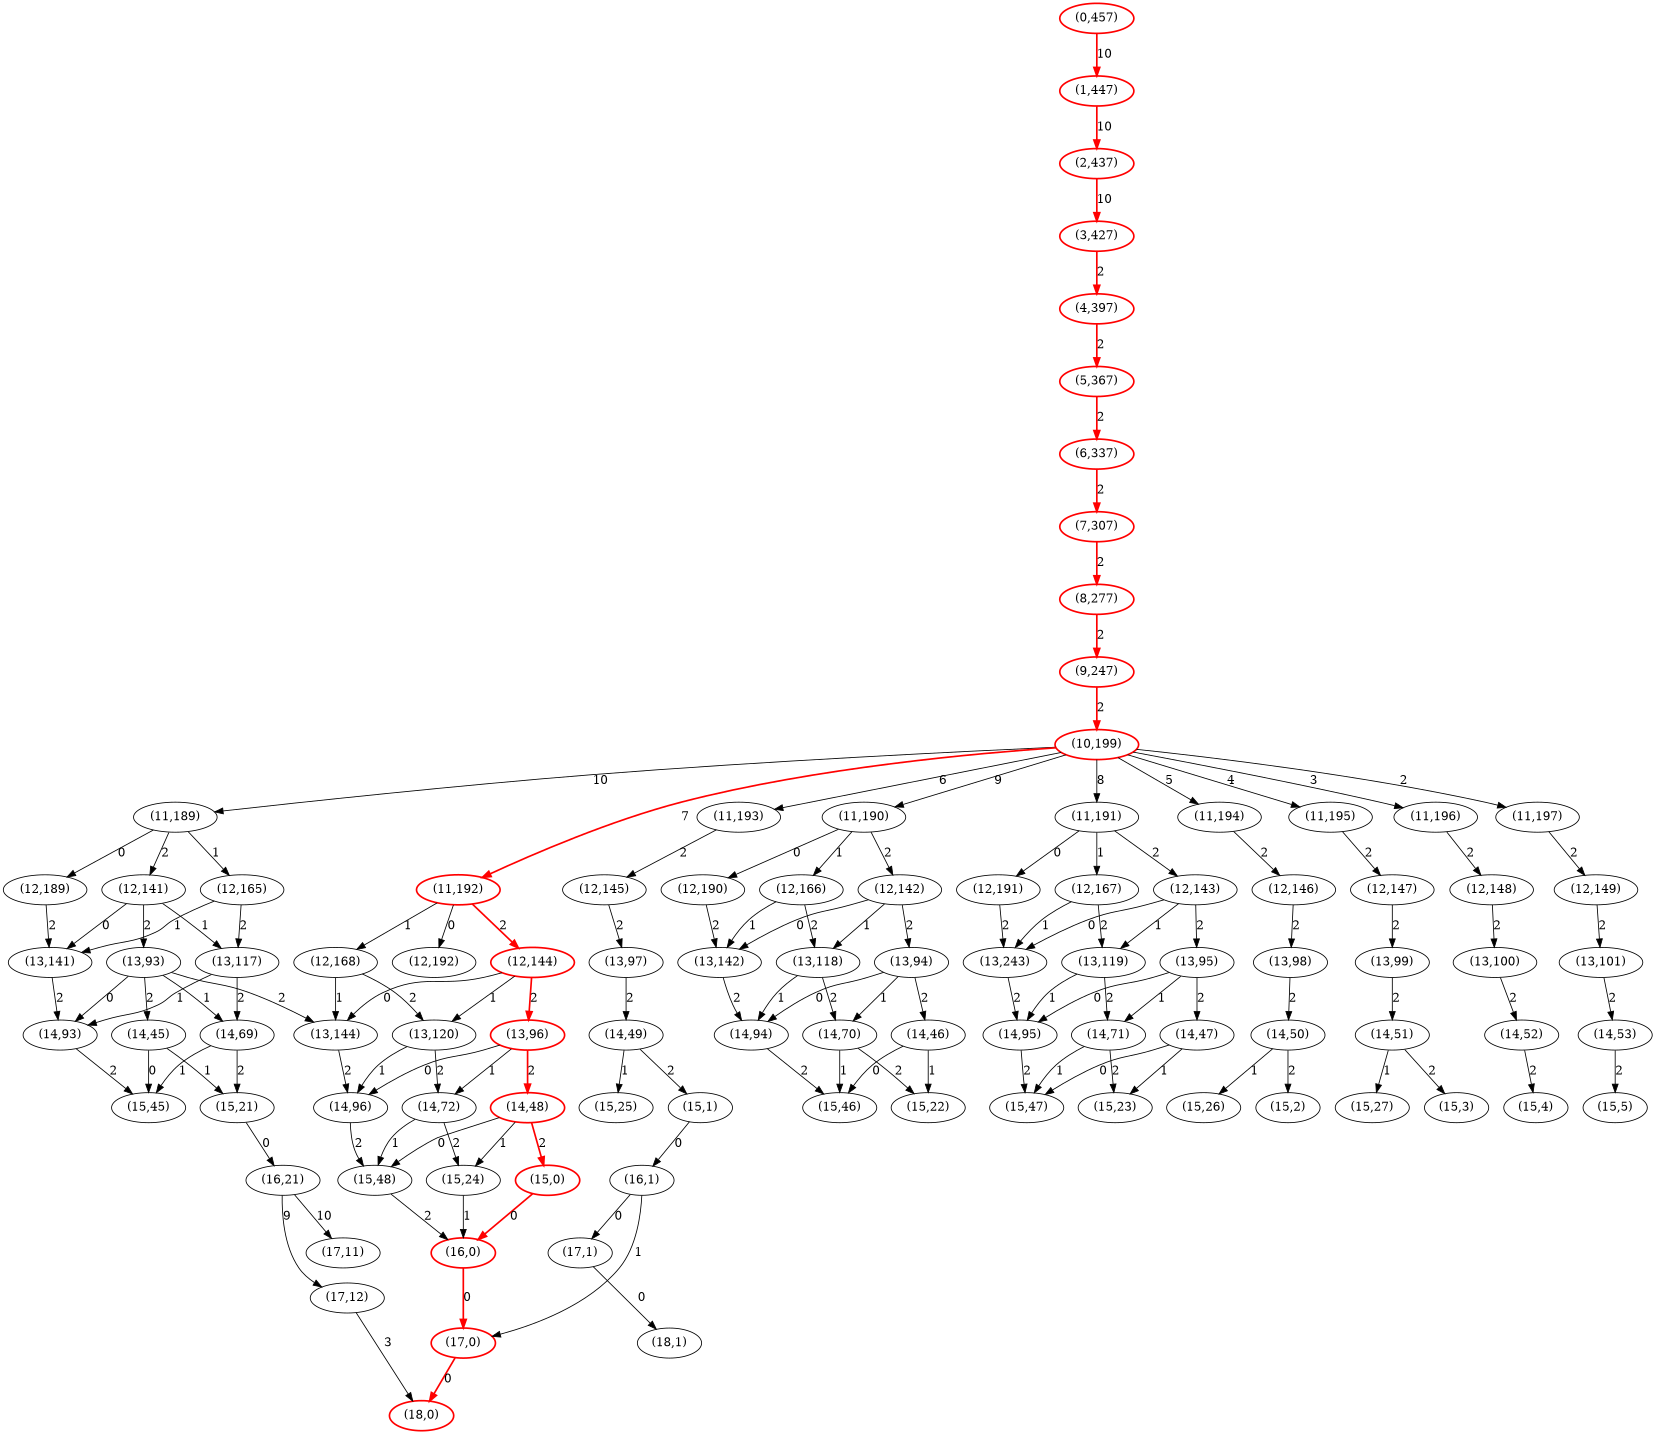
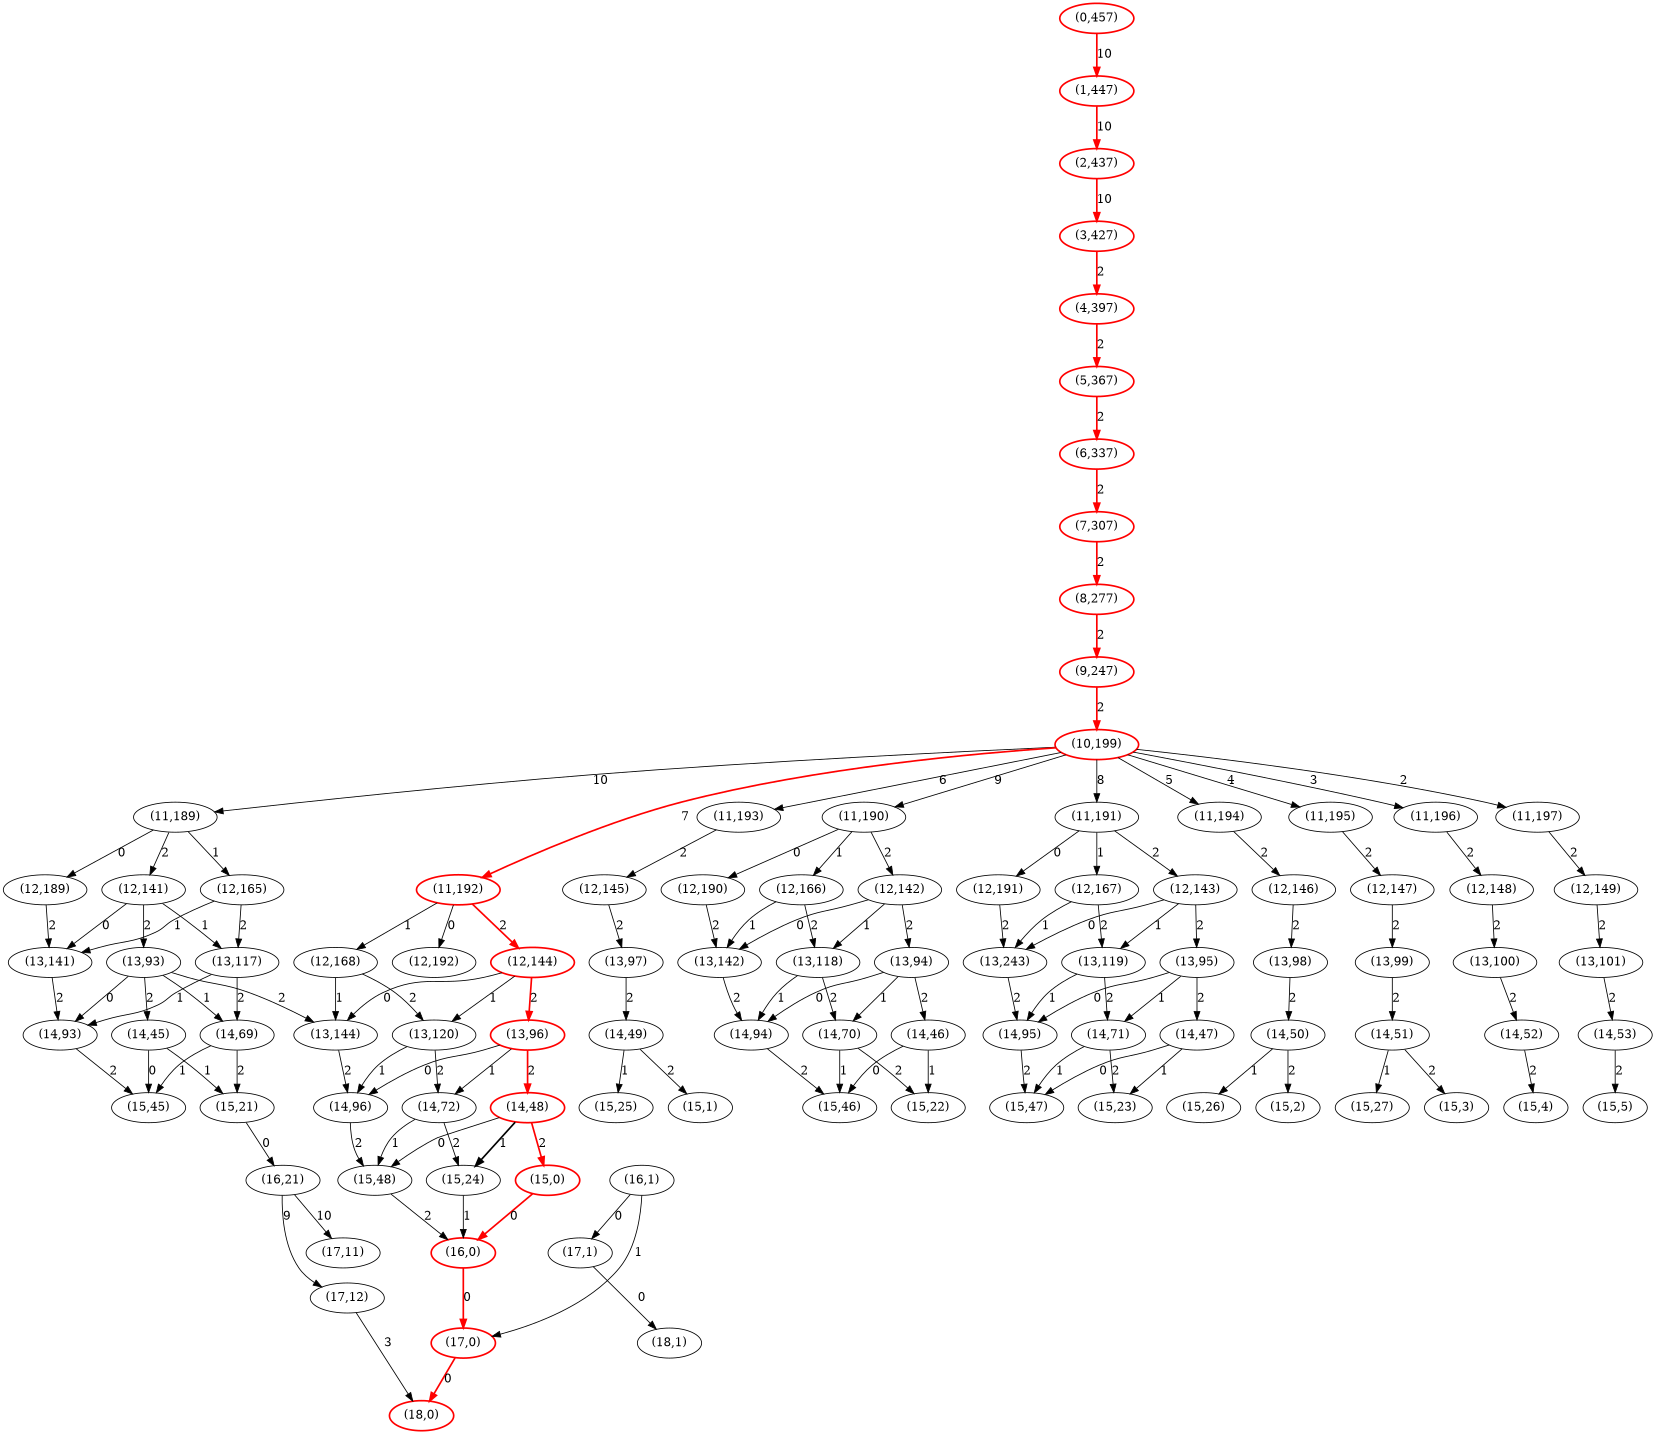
(498, 1141) -> (498, 1141)
(674, 1141) -> none
